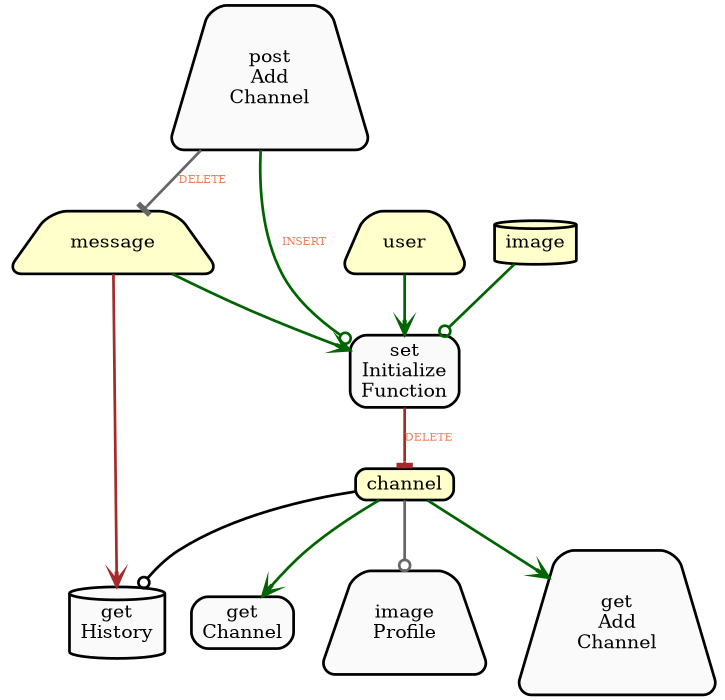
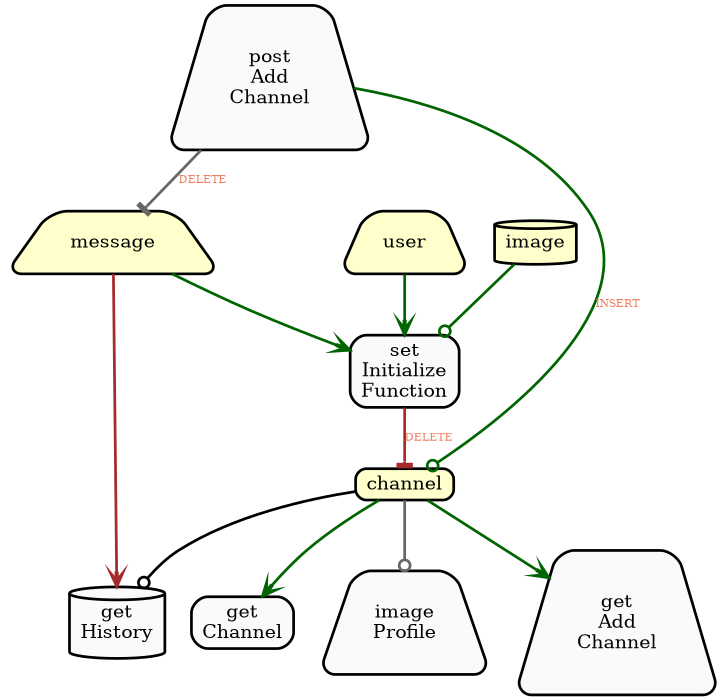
(274, 255) -> (598, 235)
